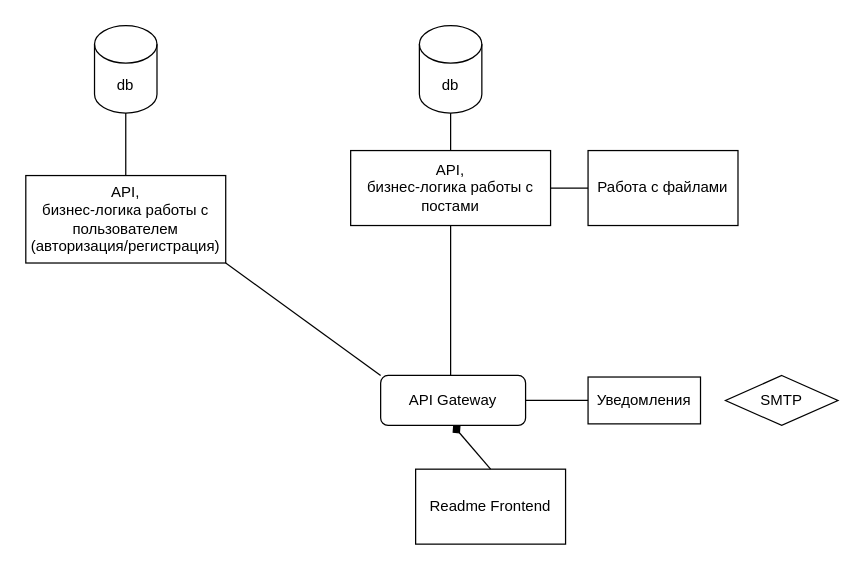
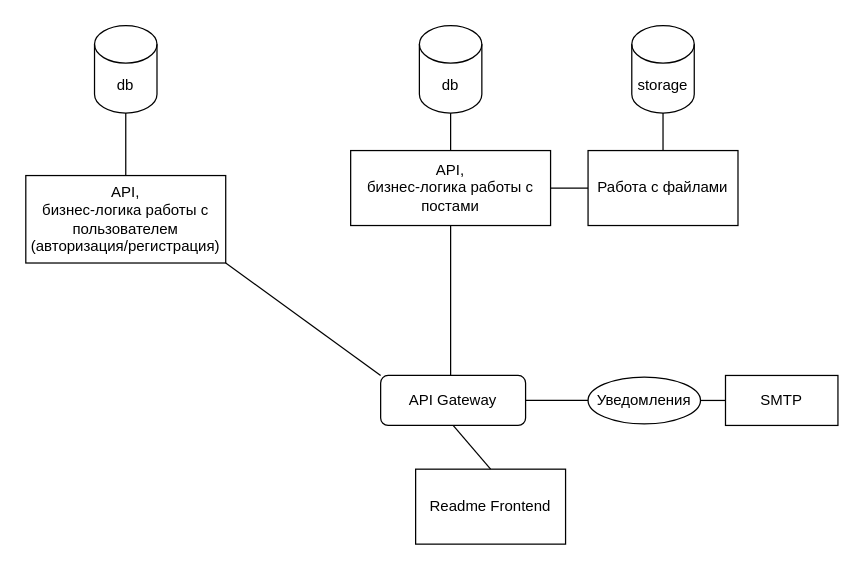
none -> (663, 69)
none -> (663, 132)
(644, 401) -> (644, 401)
none -> (713, 401)
(782, 401) -> (782, 401)
(459, 433) -> (456, 429)
